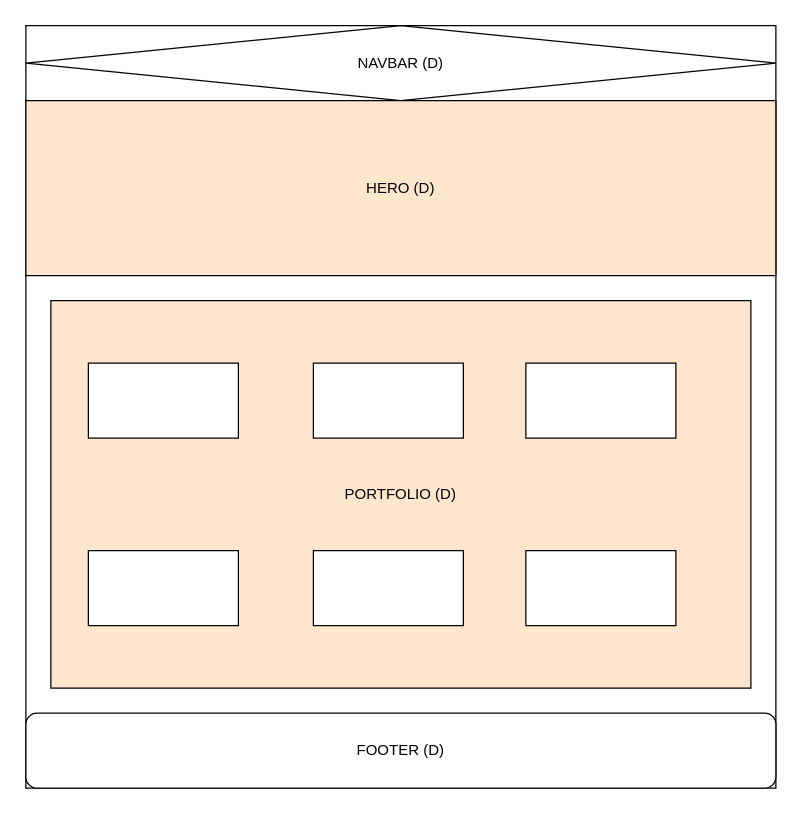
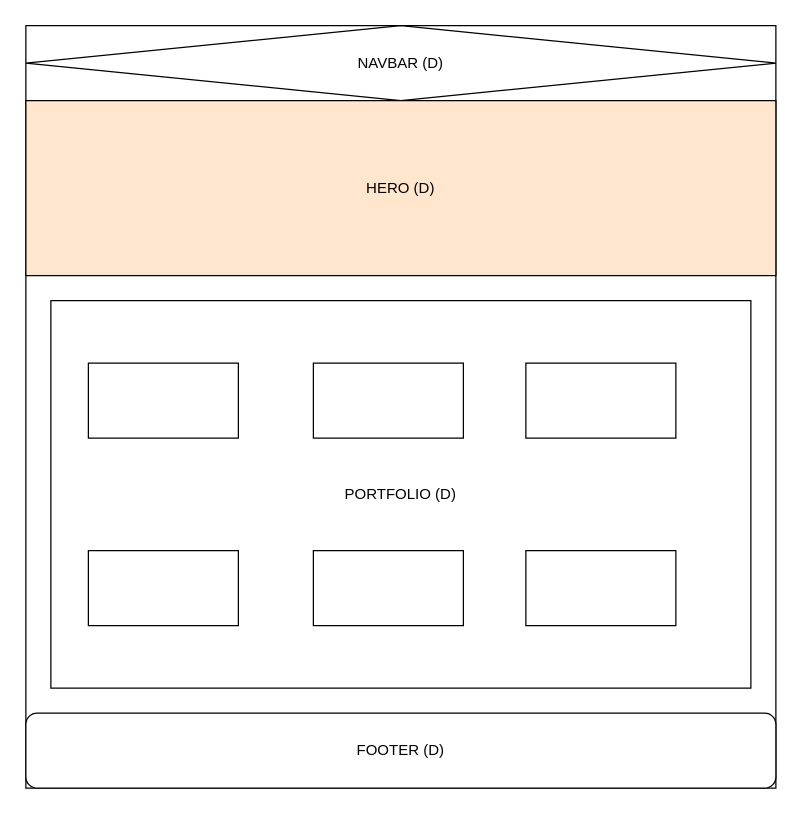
(401, 494) -> (401, 494)
